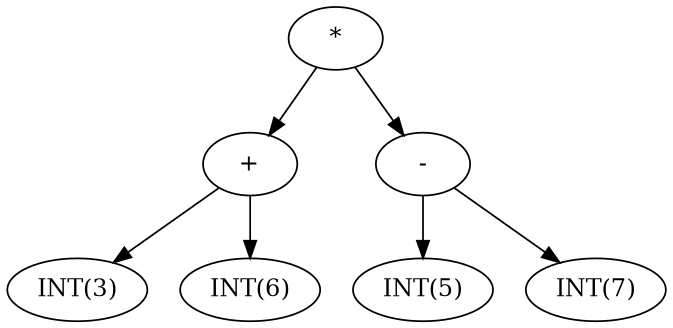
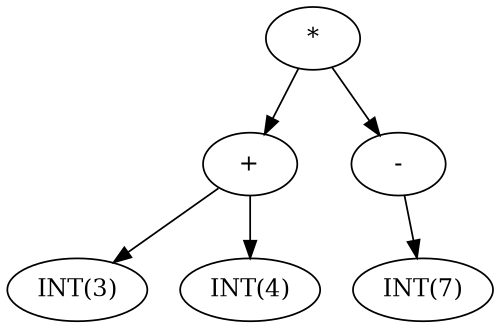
(250, 290) -> (250, 290)
(423, 290) -> none
